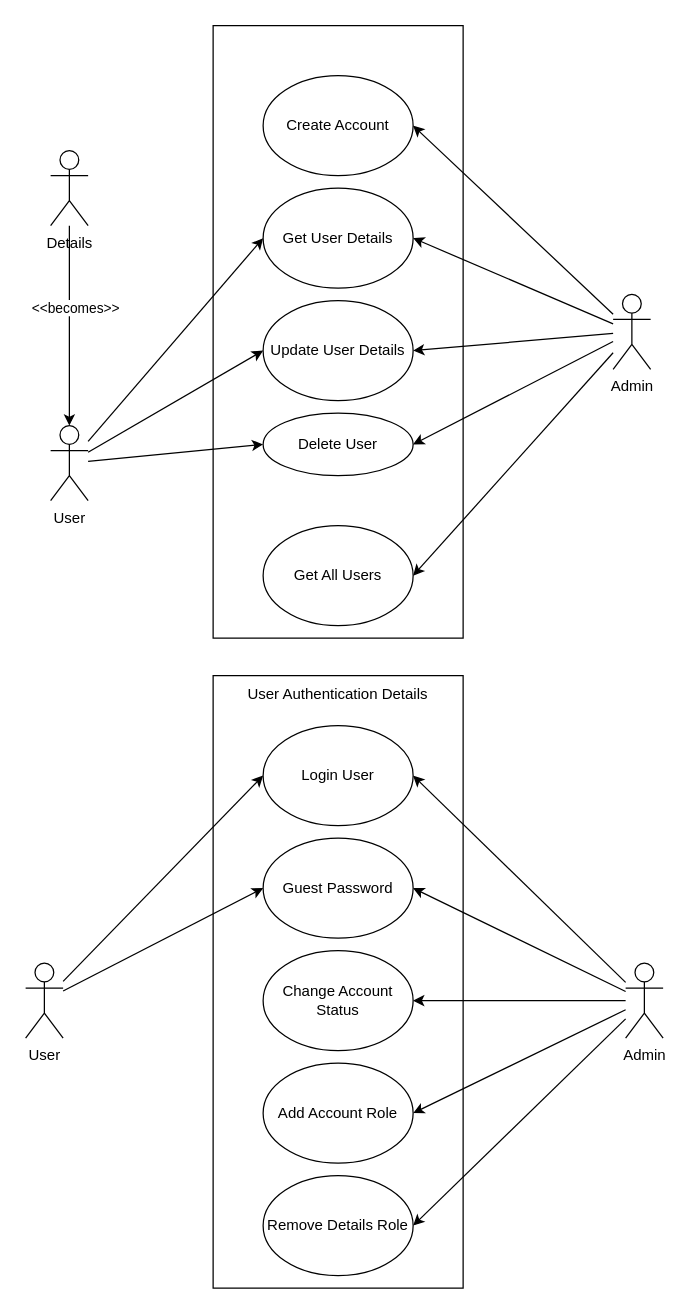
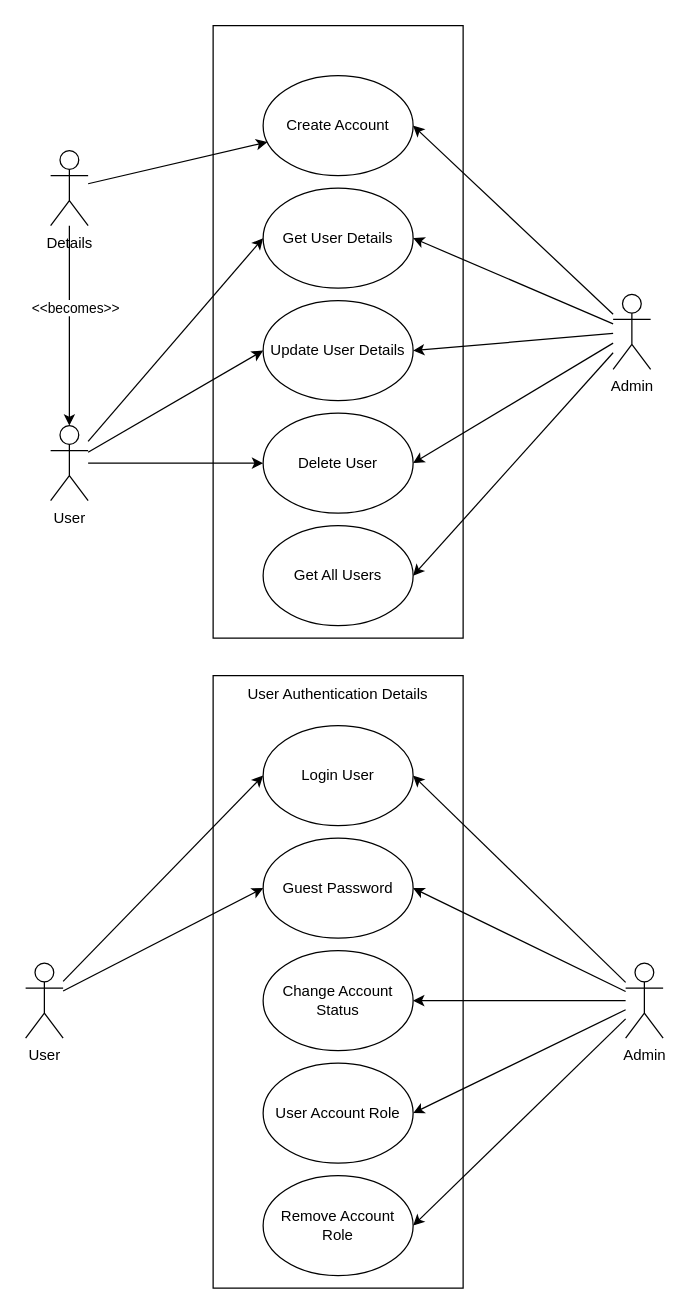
none -> (174, 164)
(338, 444) -> (338, 463)
(338, 1113) -> (338, 1113)
(338, 1226) -> (338, 1226)
